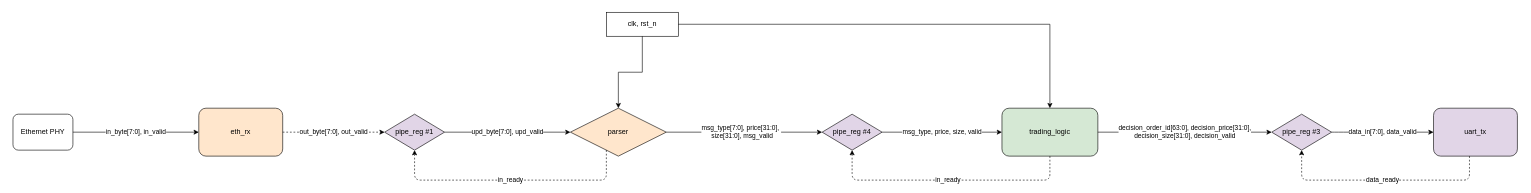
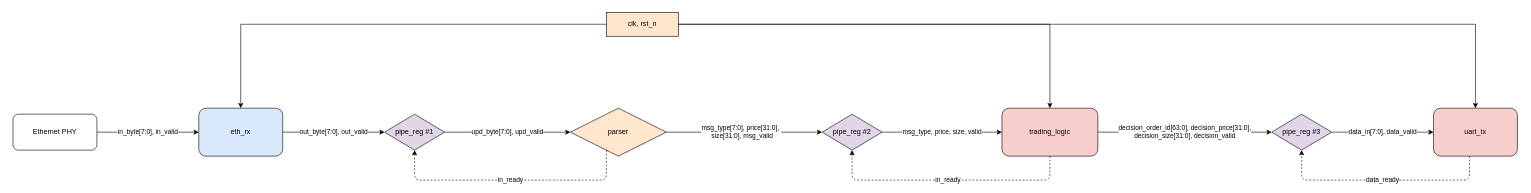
none -> (241, 24)
(642, 24) -> (642, 24)
(618, 87) -> (1476, 62)
(42, 132) -> (54, 132)
(240, 132) -> (240, 132)
(291, 132) -> (291, 132)
(852, 132) -> (852, 132)
(1050, 132) -> (1050, 132)
(1476, 132) -> (1476, 132)
